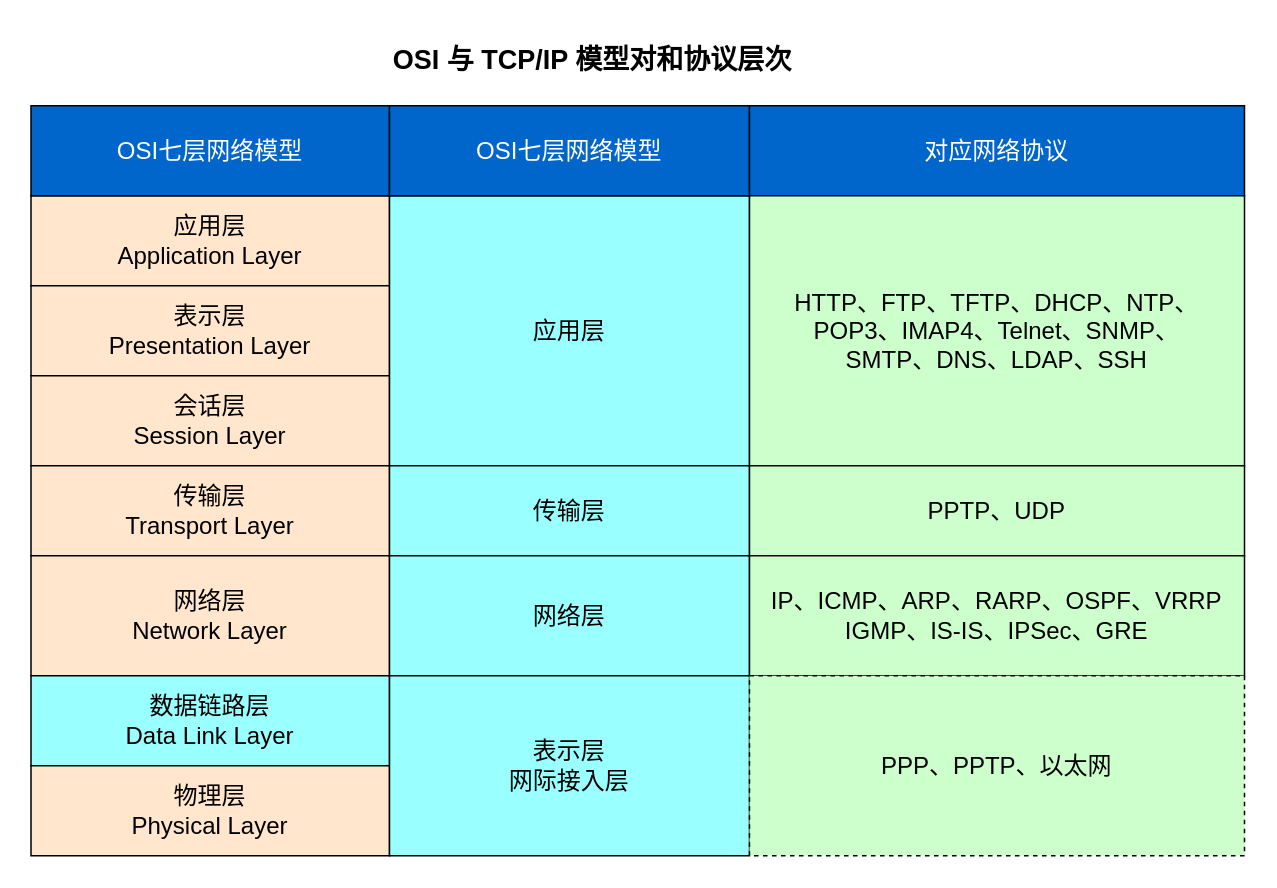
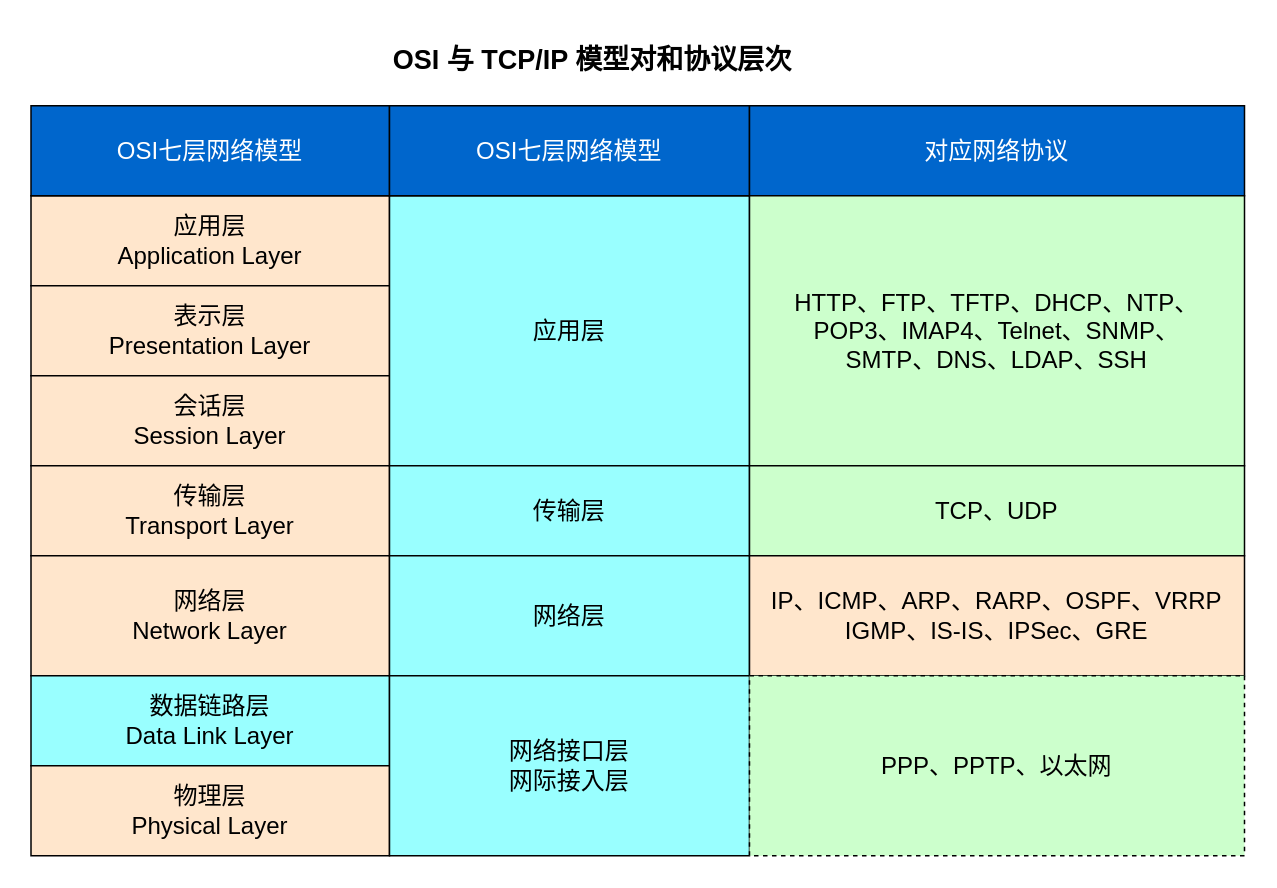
(997, 511) -> (997, 511)
(997, 616) -> (997, 616)
(569, 766) -> (569, 766)
